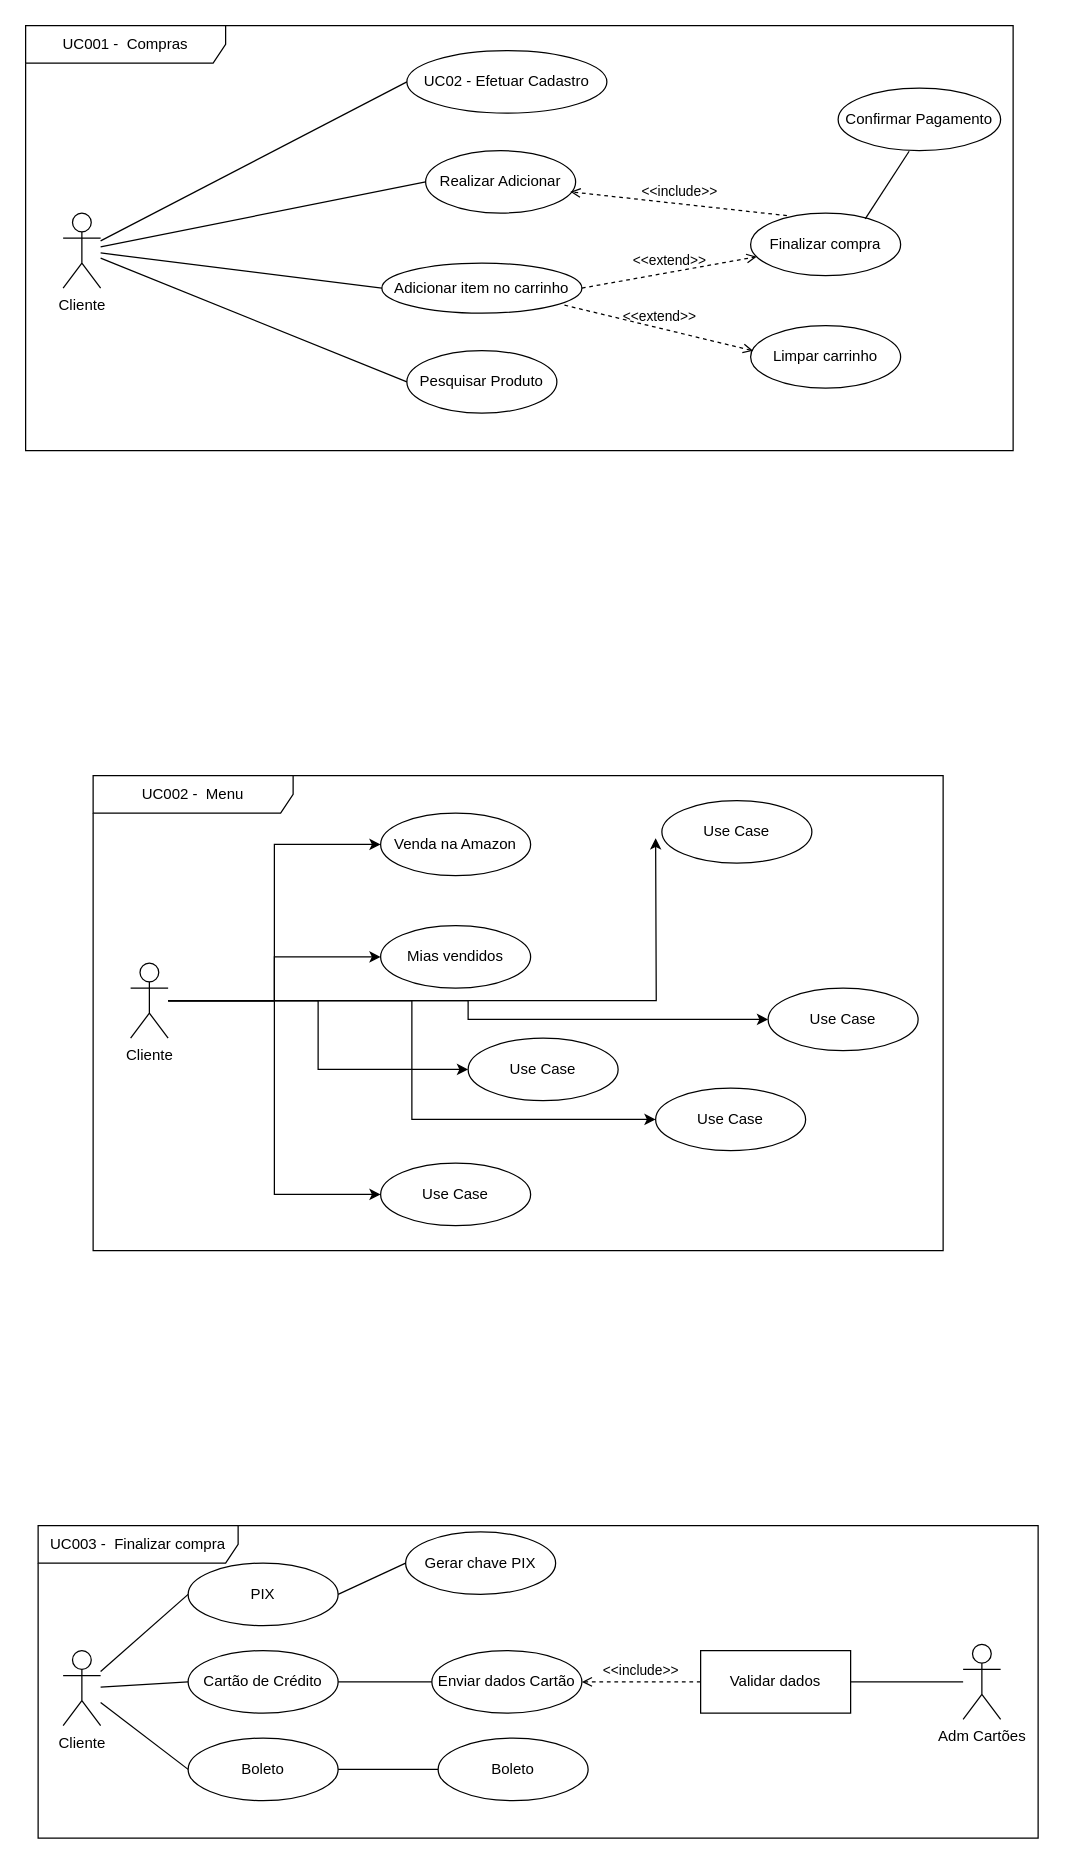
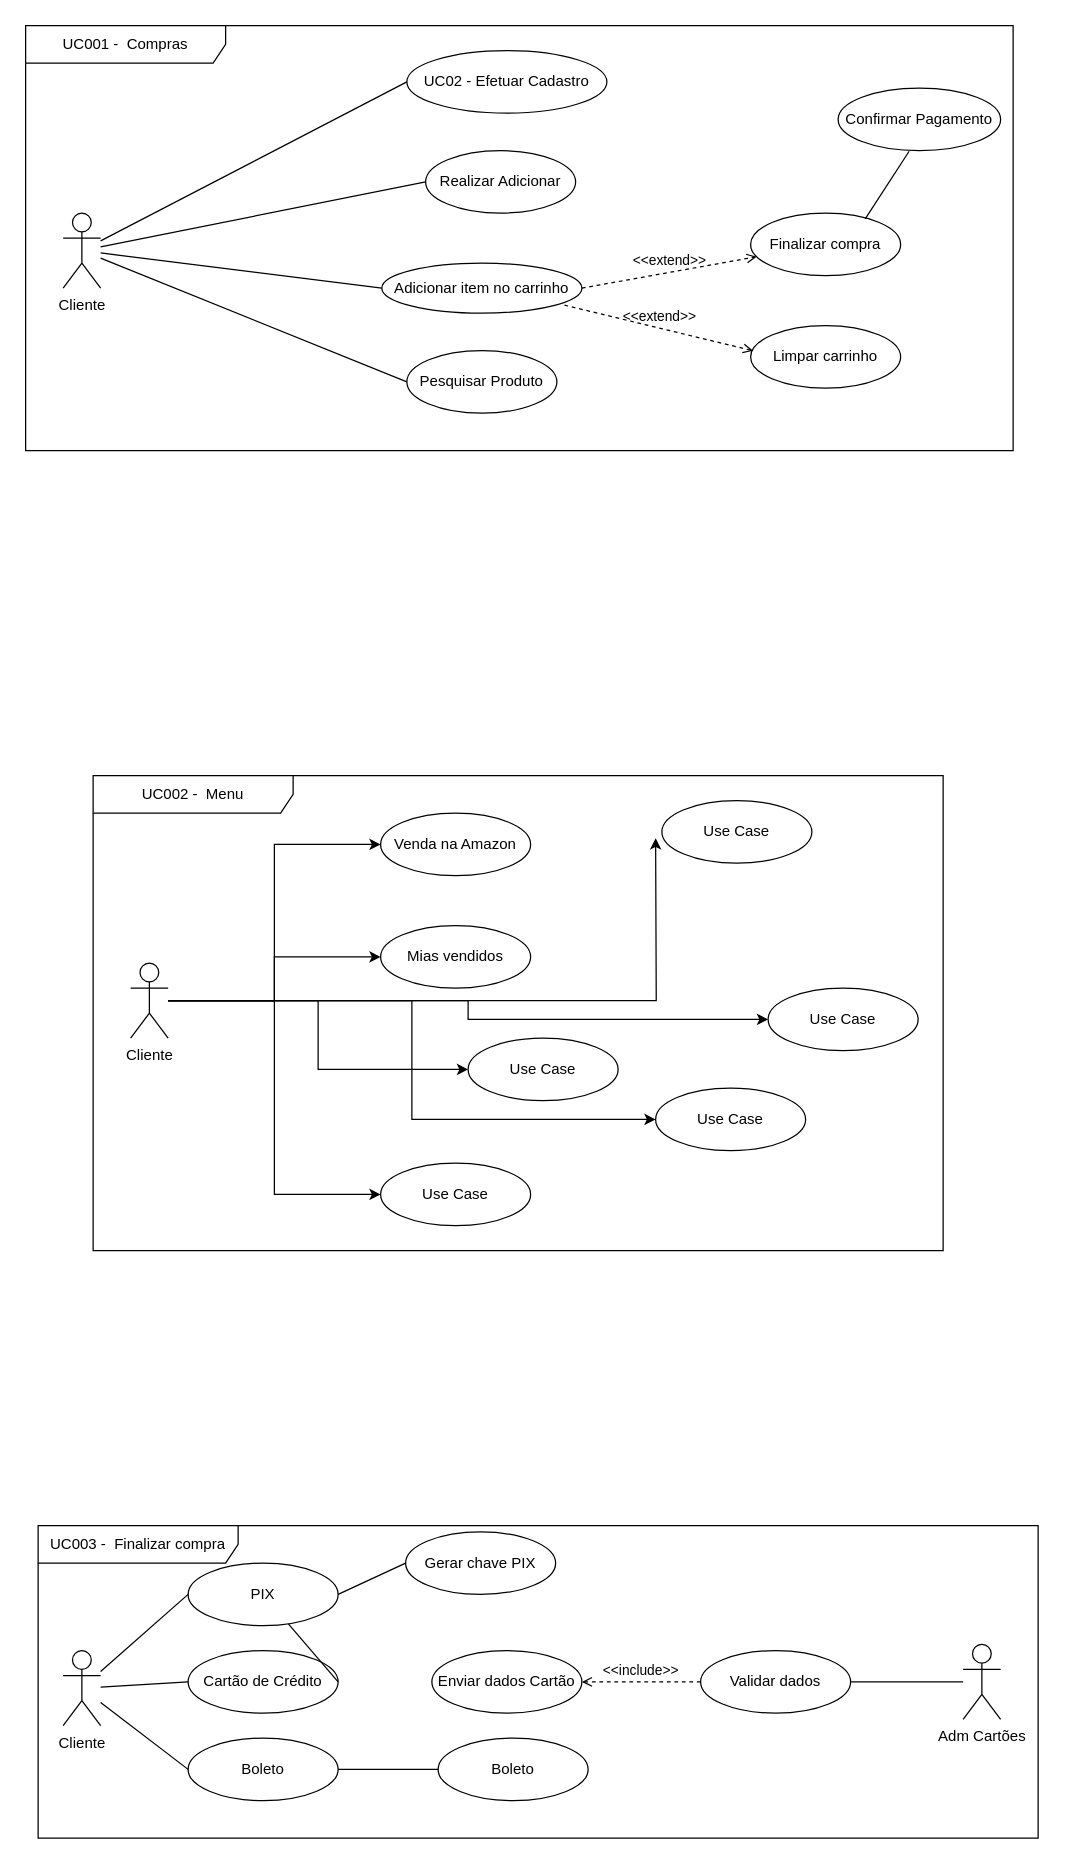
(681, 204) -> none
(384, 1682) -> (313, 1653)
(776, 1682) -> (776, 1682)
